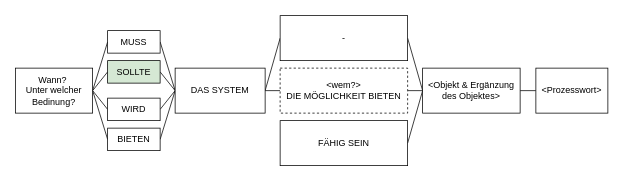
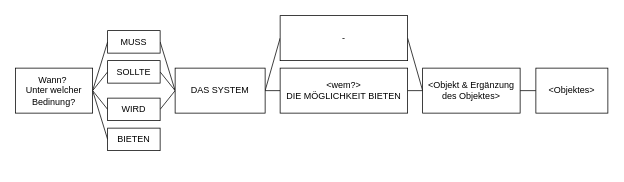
(134, 72) -> (134, 72)
(344, 90) -> (344, 90)
(572, 90) -> (572, 90)
(167, 117) -> none
(415, 118) -> none
(344, 143) -> none
